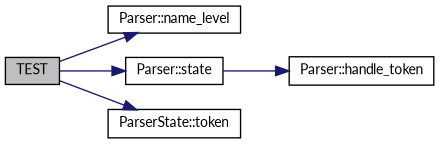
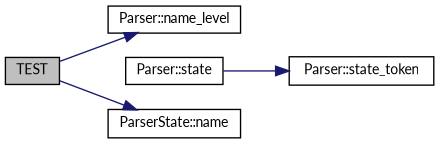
(86, 71) -> none
(361, 71) -> (361, 71)
(174, 124) -> (174, 124)
